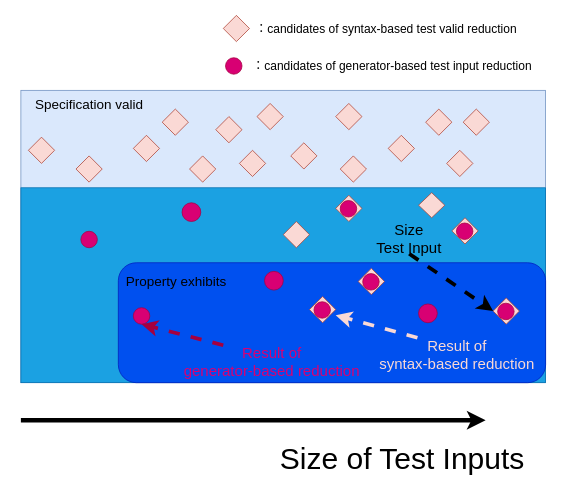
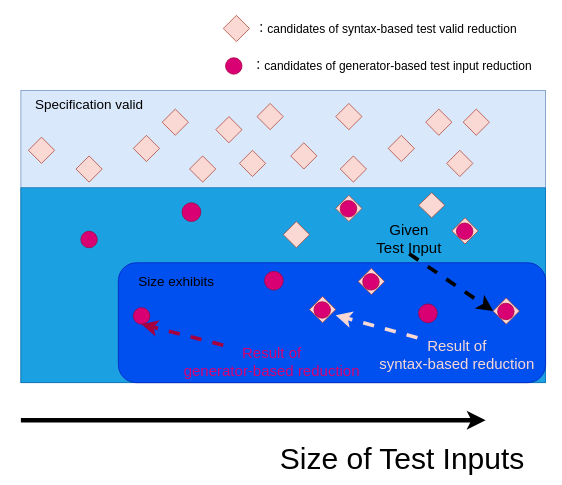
(409, 238) -> (409, 238)
(176, 282) -> (176, 282)
